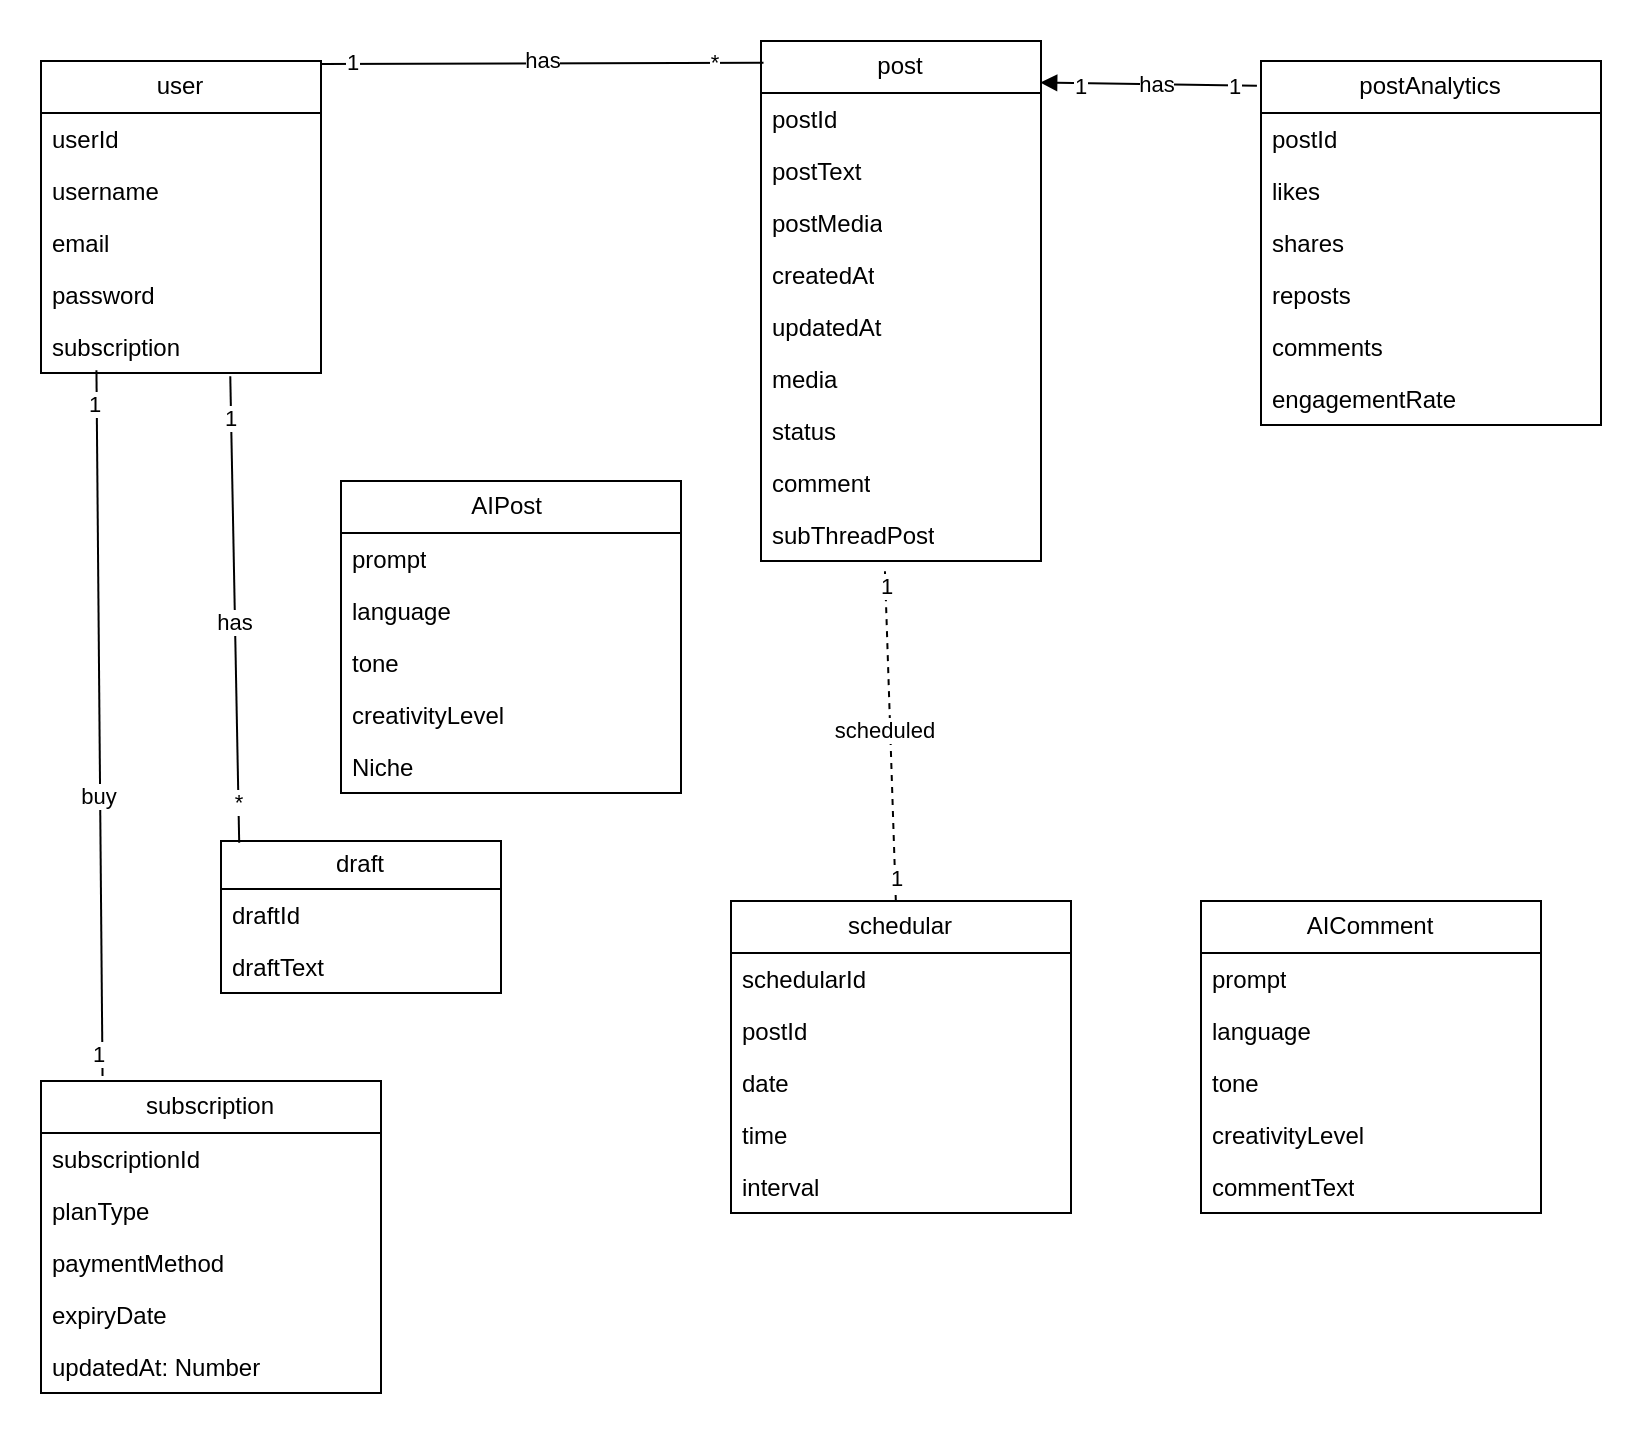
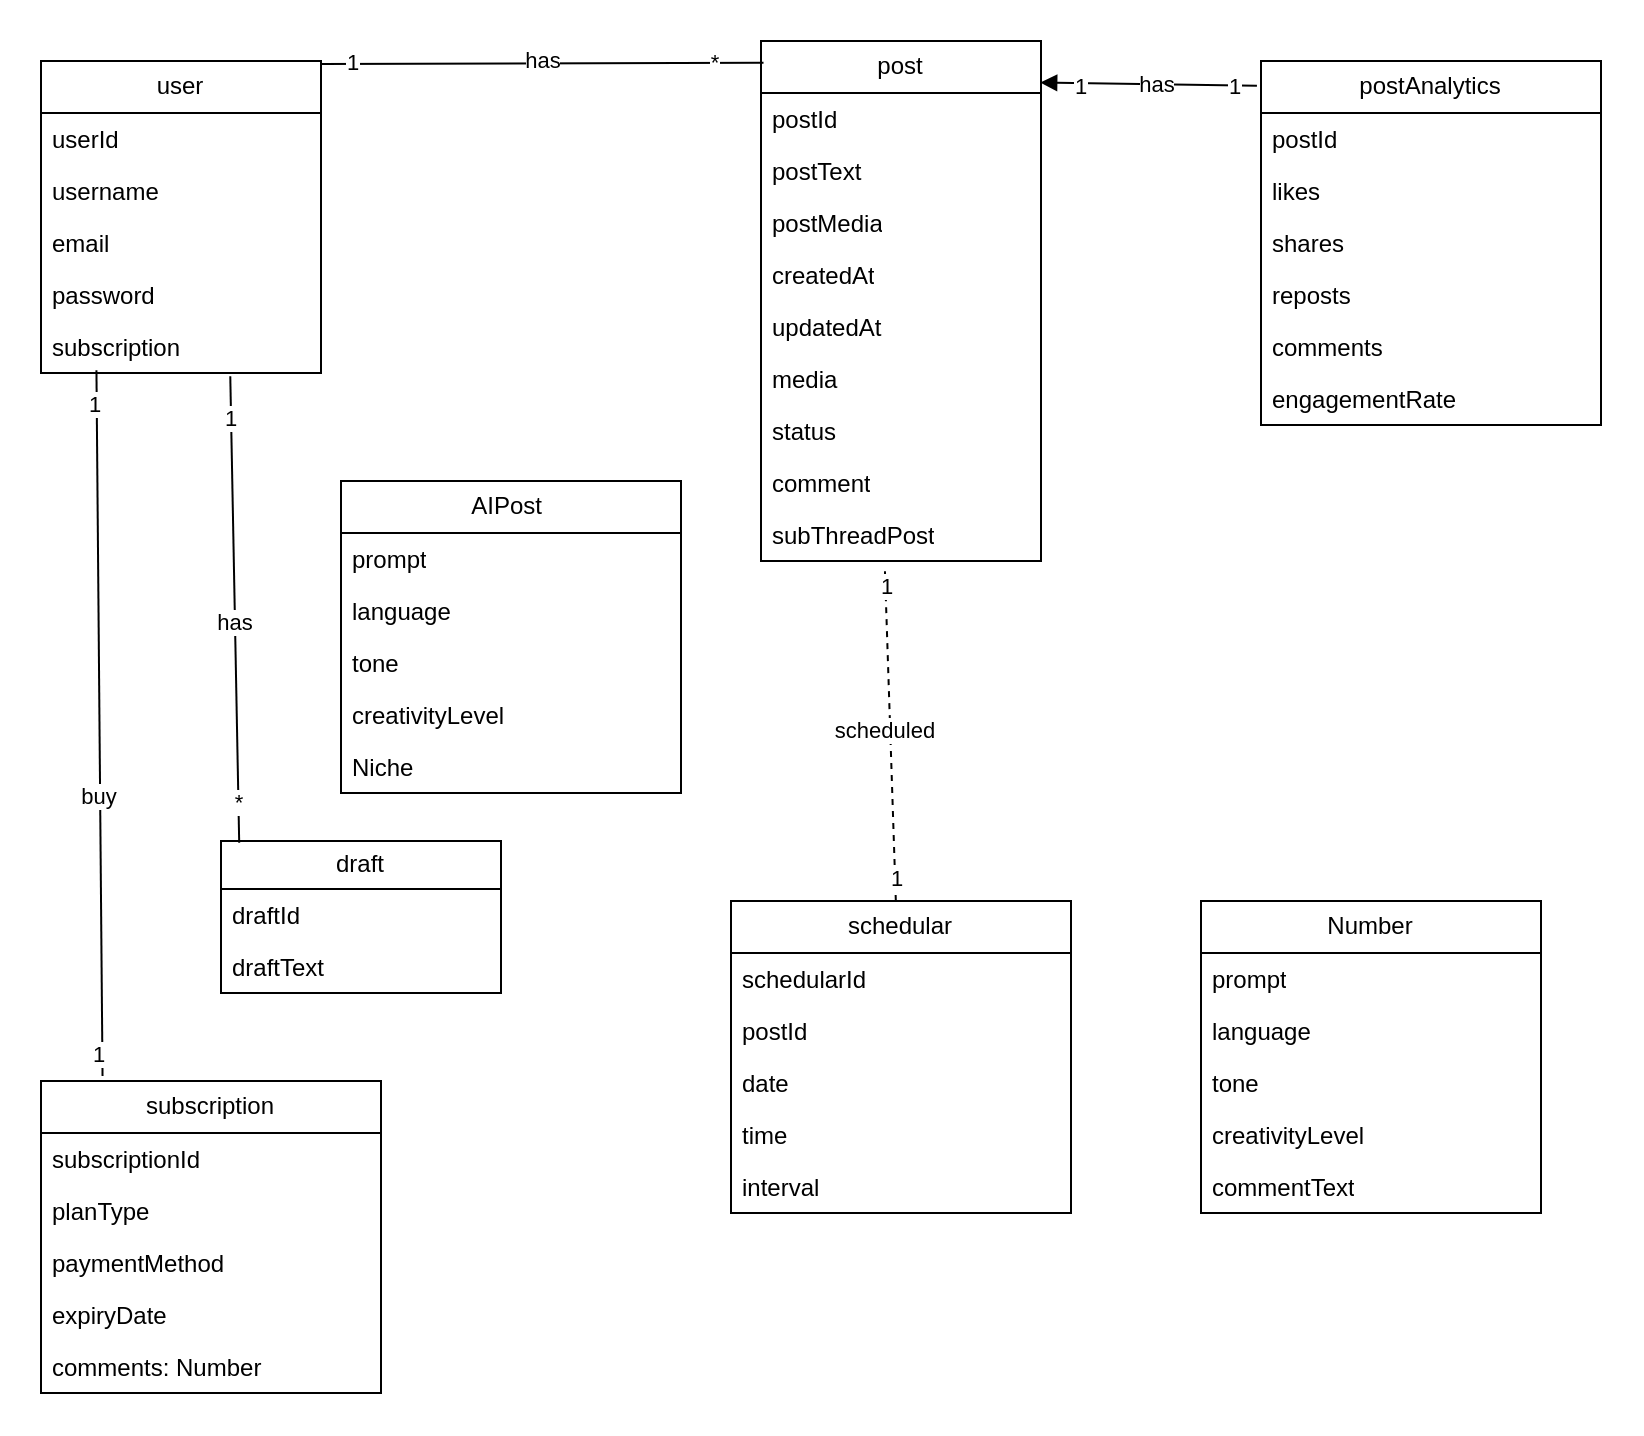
(1371, 927) -> (1371, 927)
(161, 1369) -> (154, 1369)
